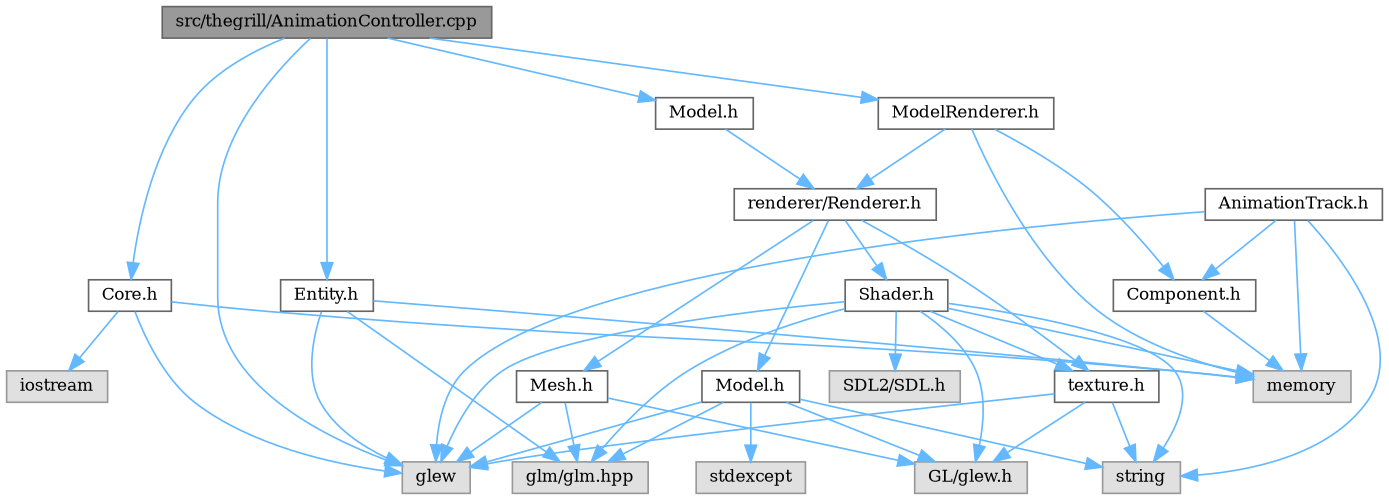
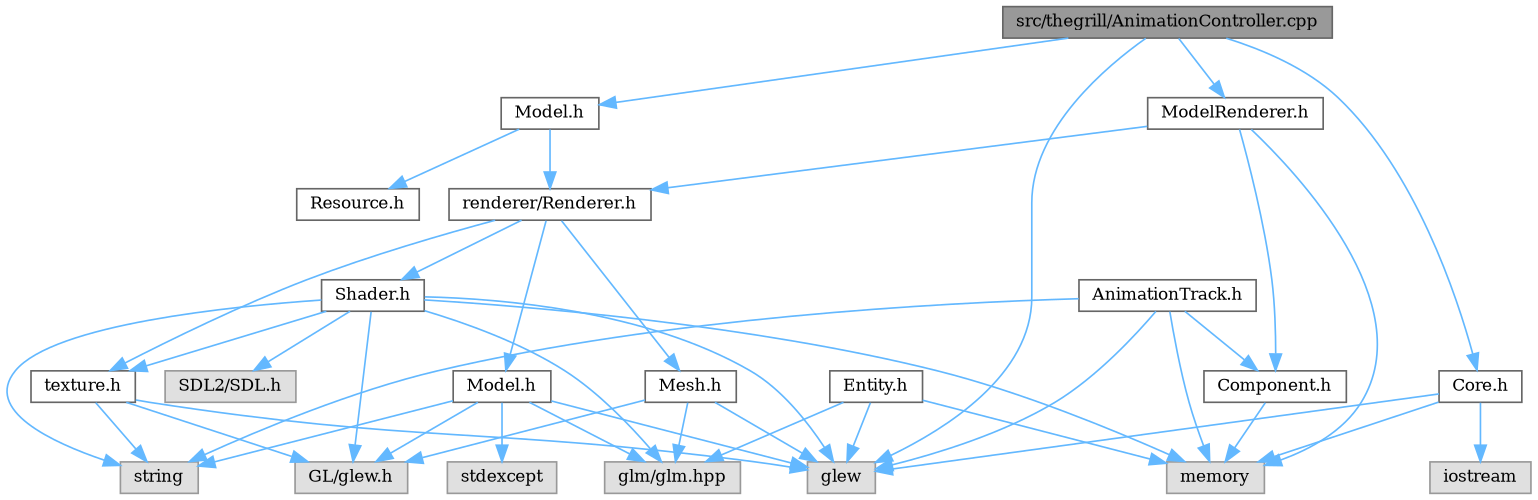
(327, 150) -> none
none -> (358, 204)
